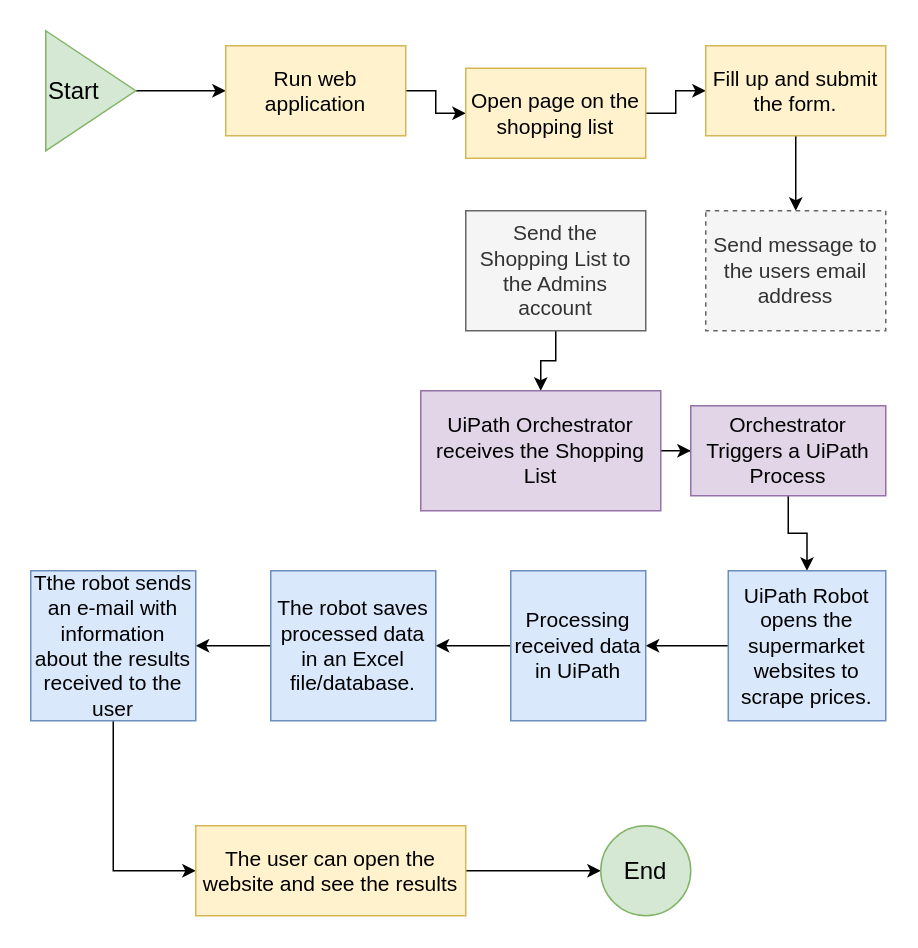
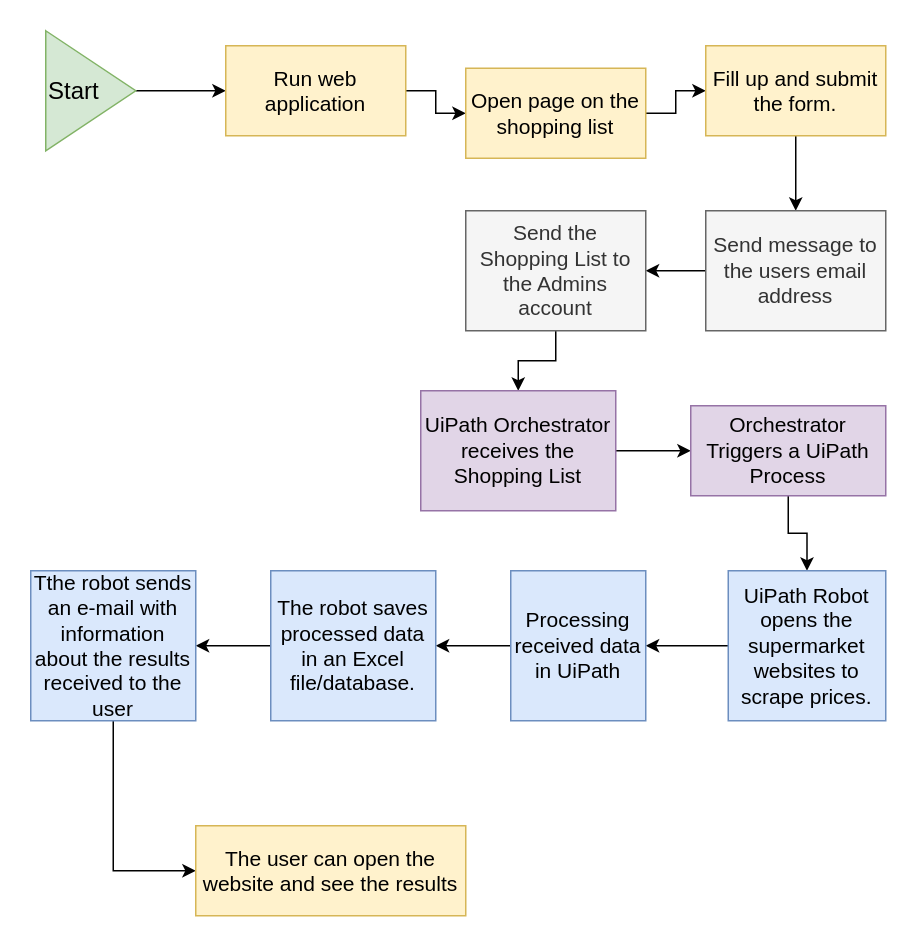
none -> (681, 271)
(796, 271) -> (796, 271)
(541, 451) -> (518, 451)
(528, 871) -> none
(646, 871) -> none
